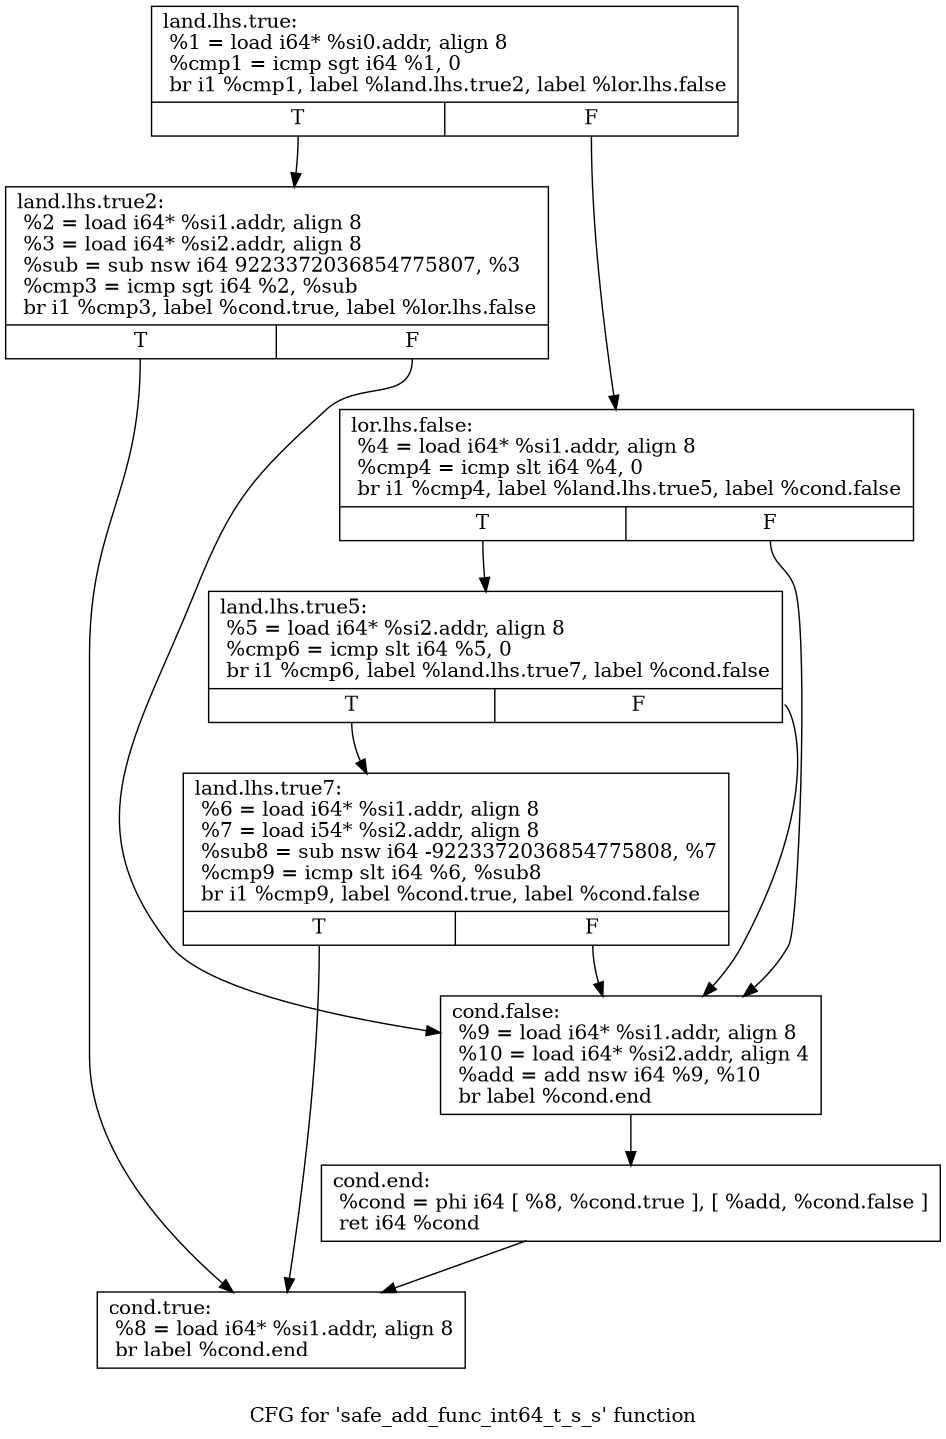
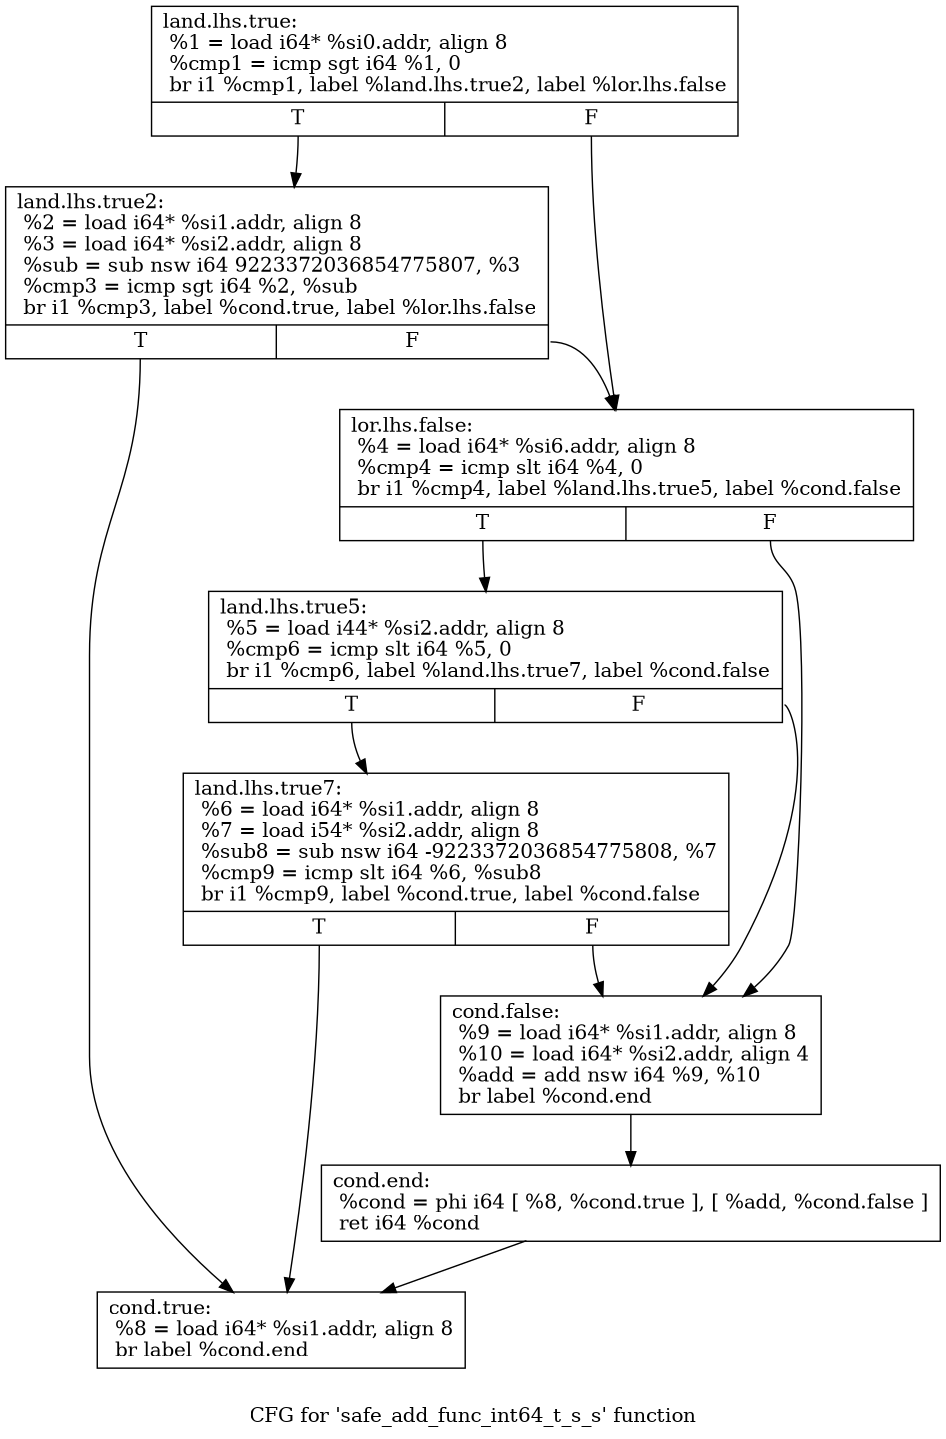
(524, 447) -> (524, 447)
(393, 629) -> (393, 629)
(135, 739) -> (588, 360)
